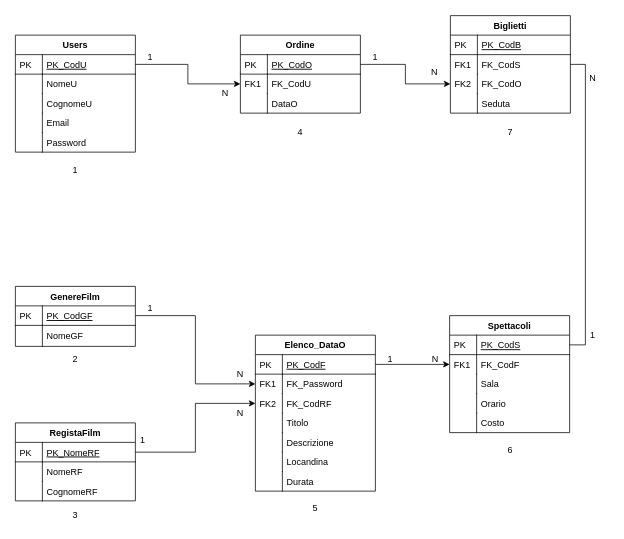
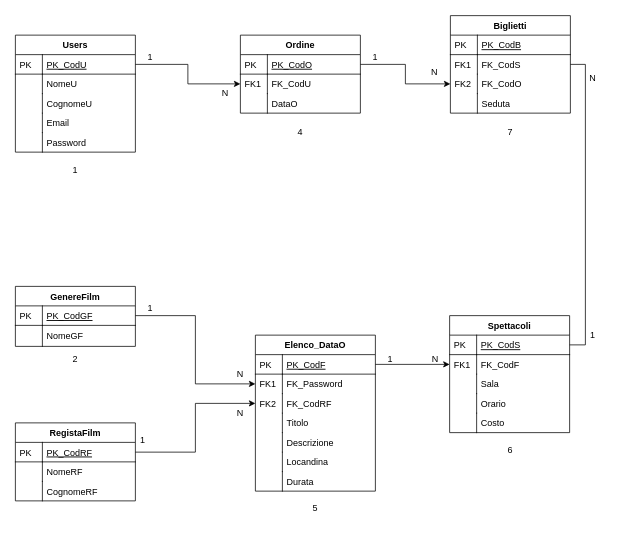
(69, 452) -> (67, 452)
(75, 515) -> none
